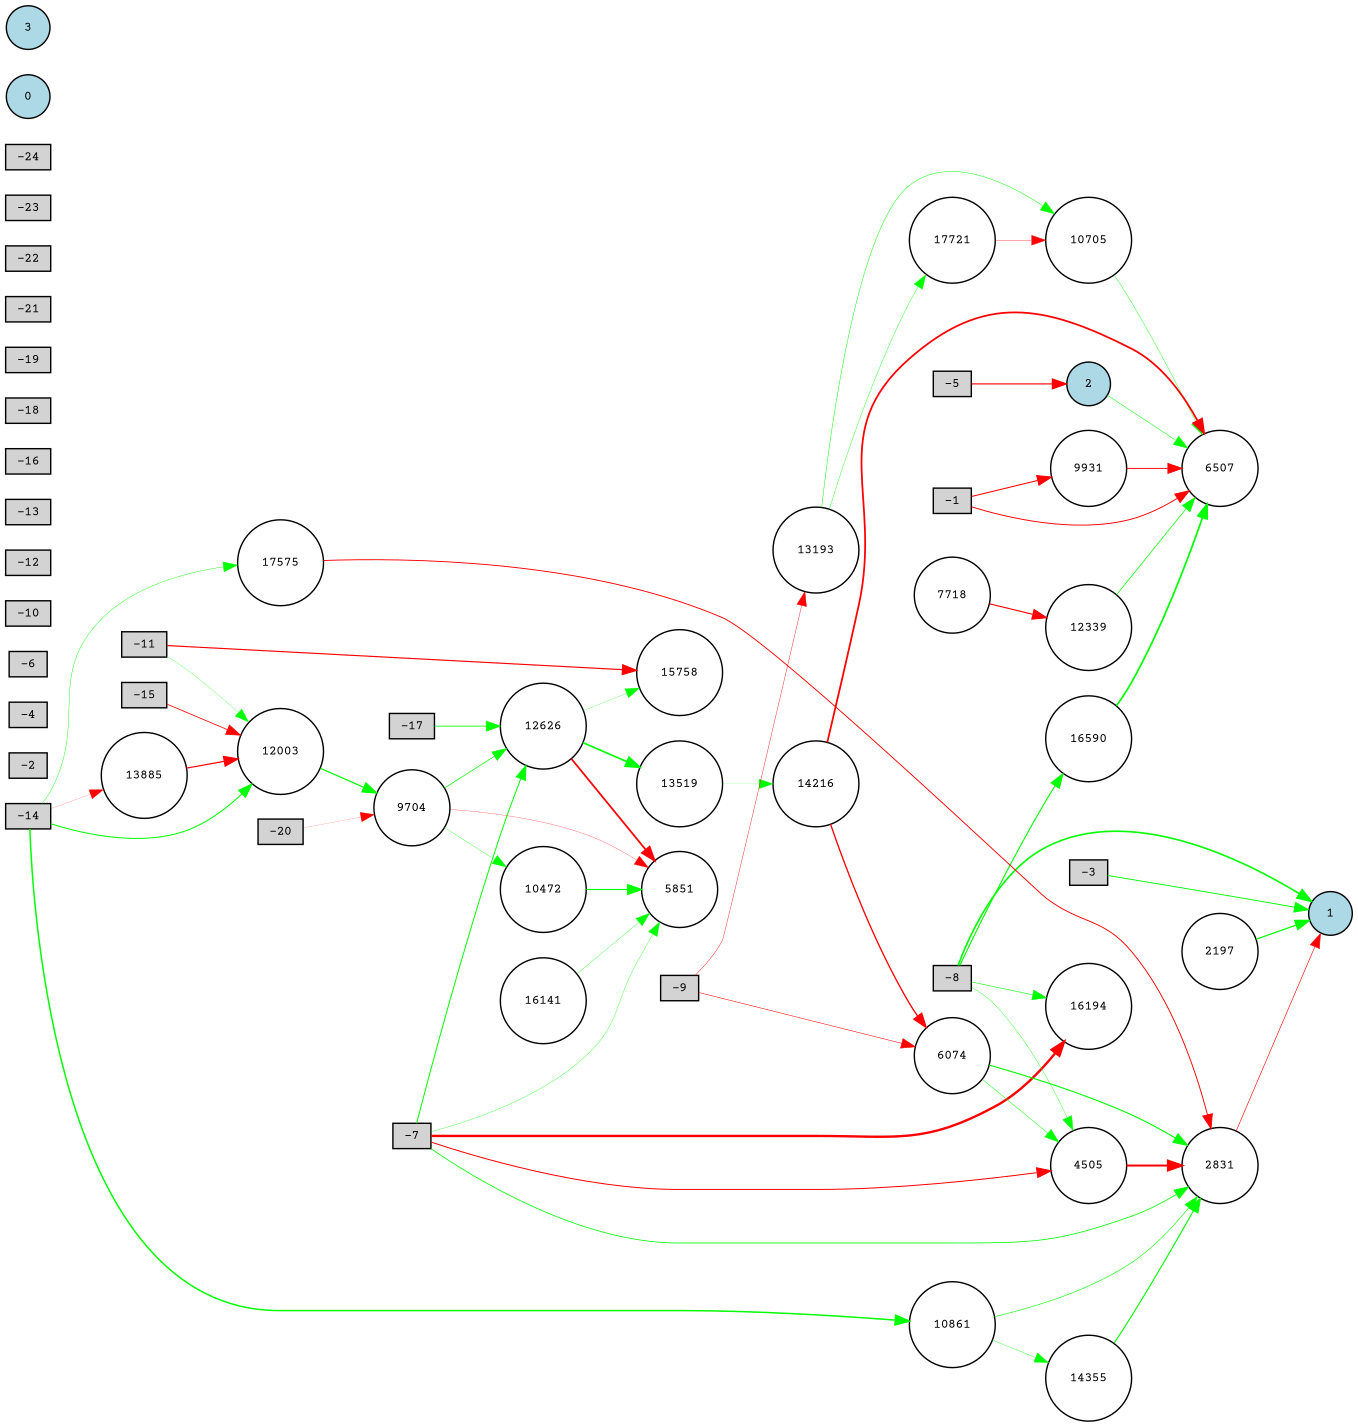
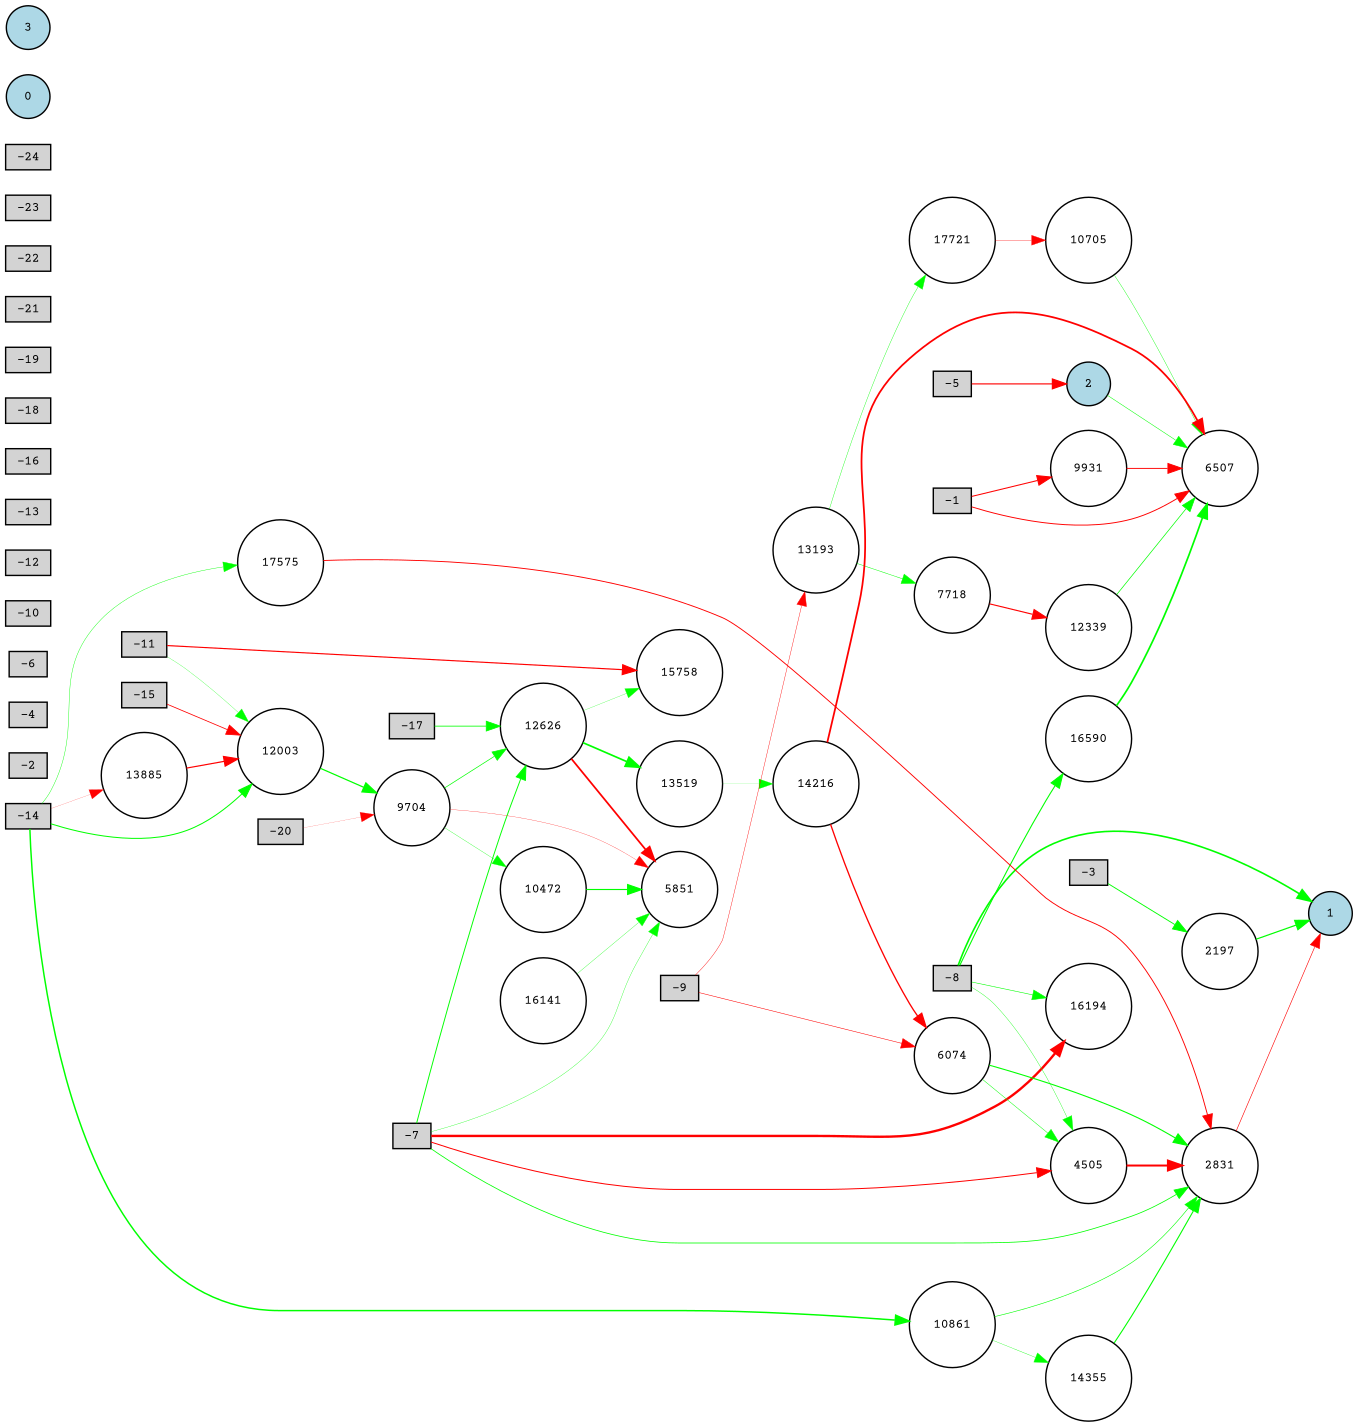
(866, 271) -> (880, 571)
(1201, 891) -> (1141, 904)
